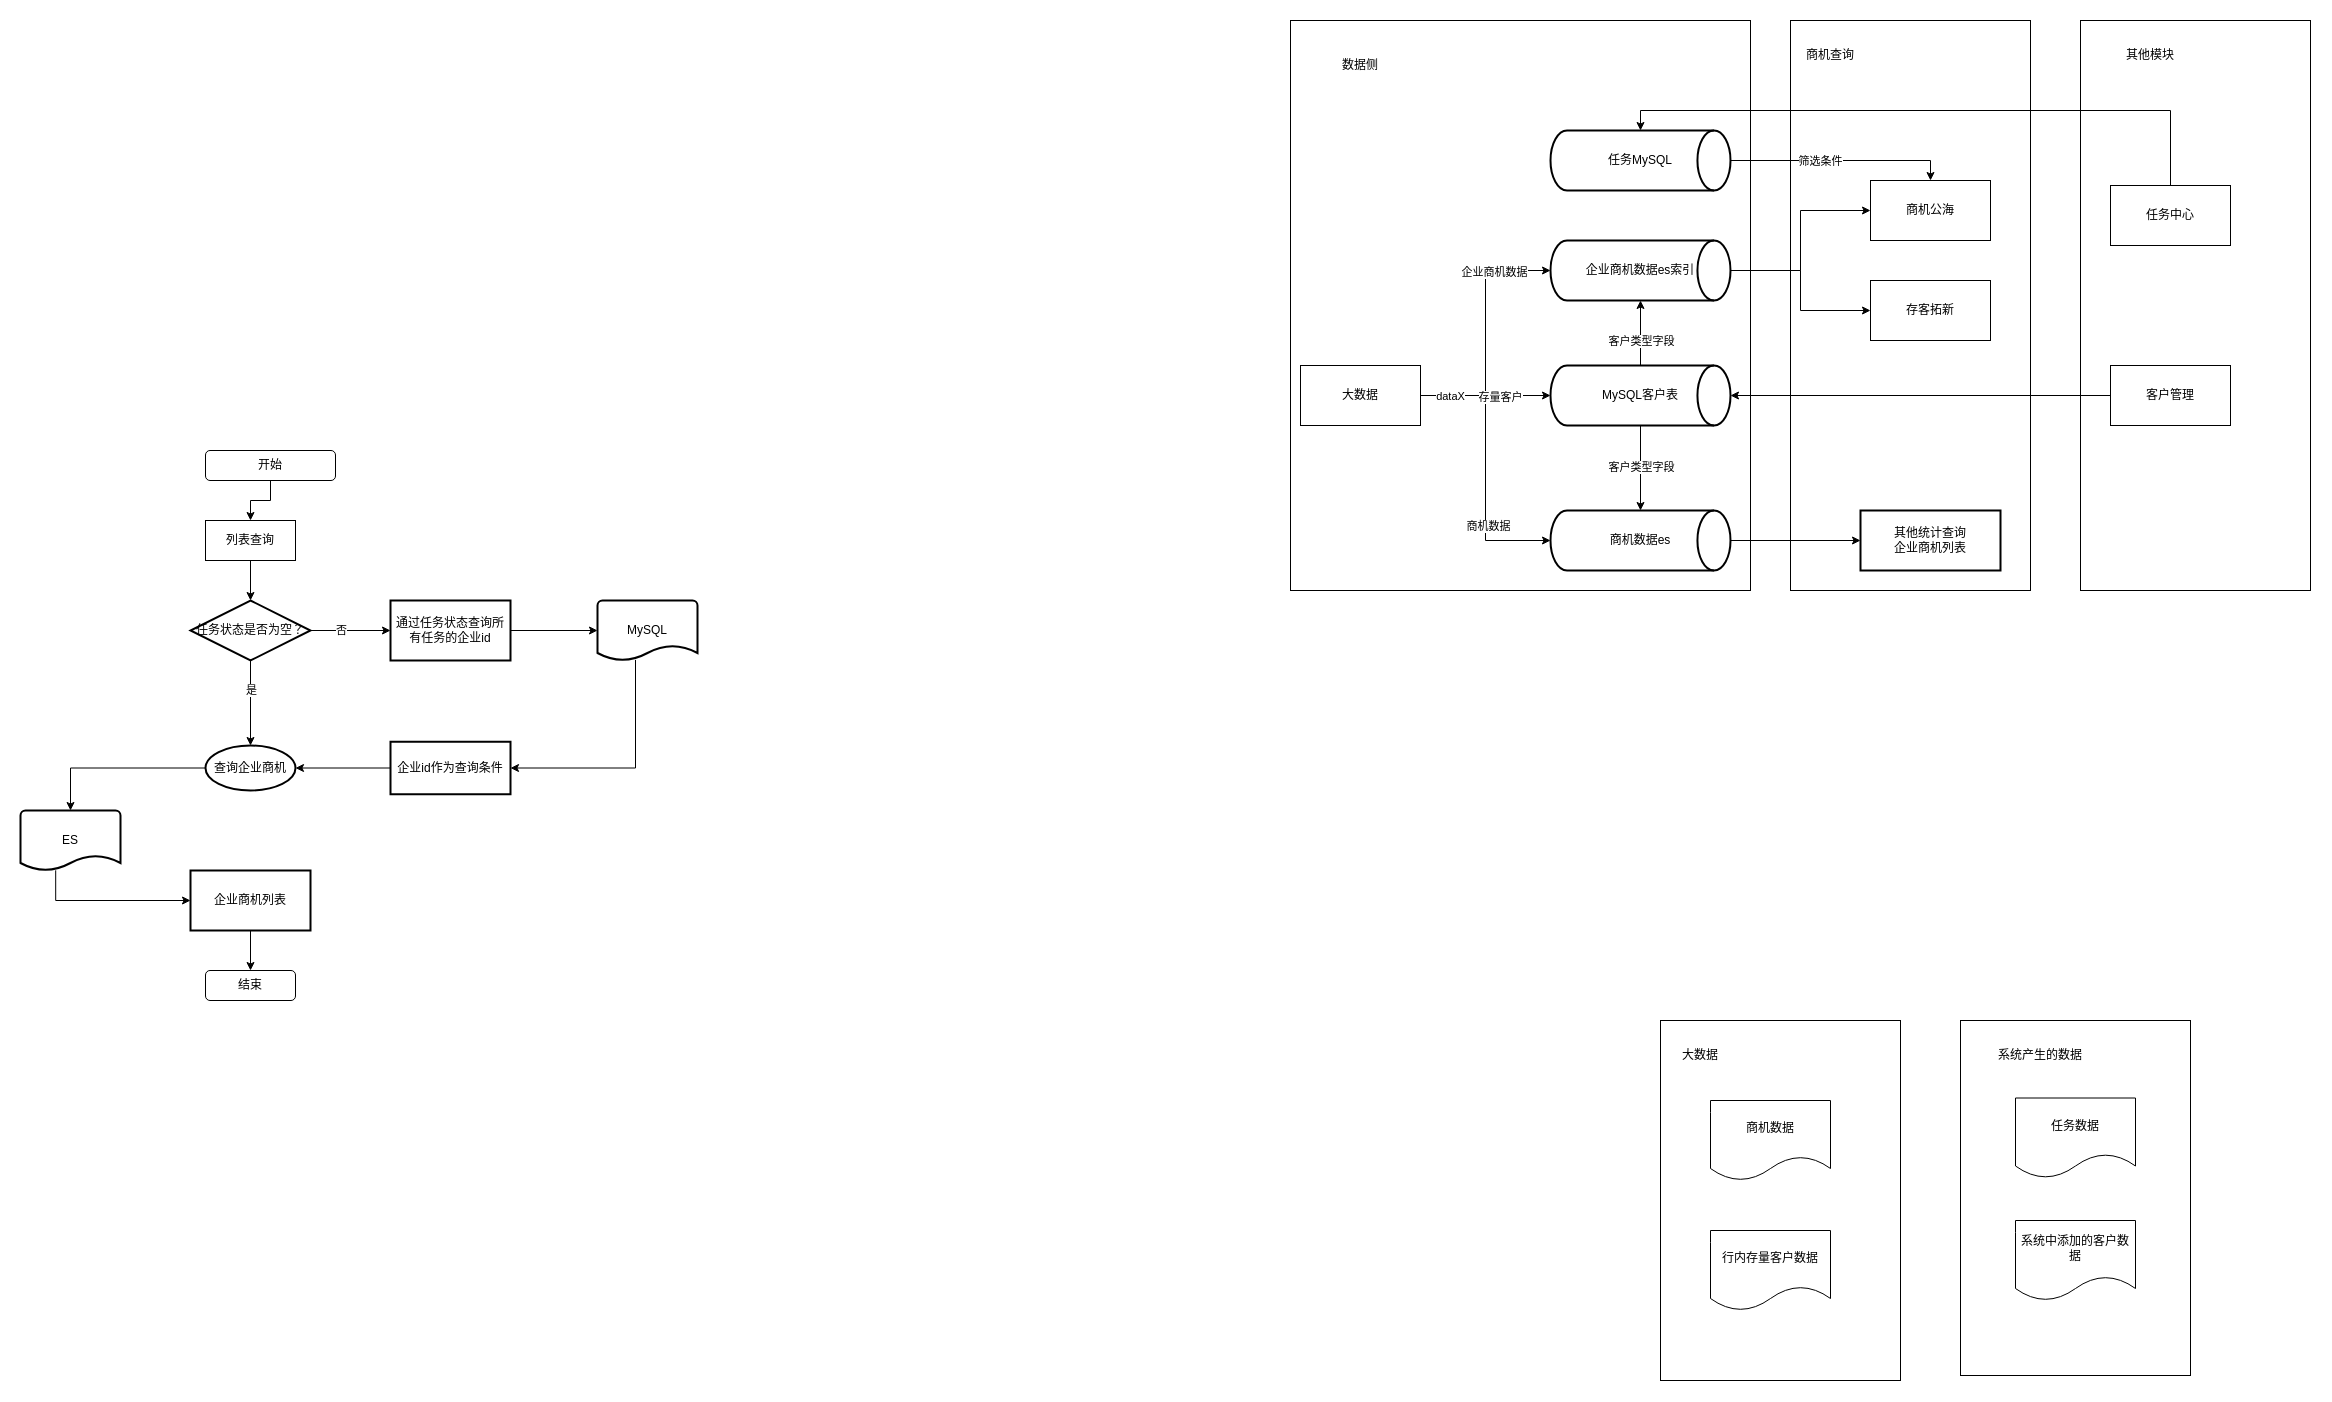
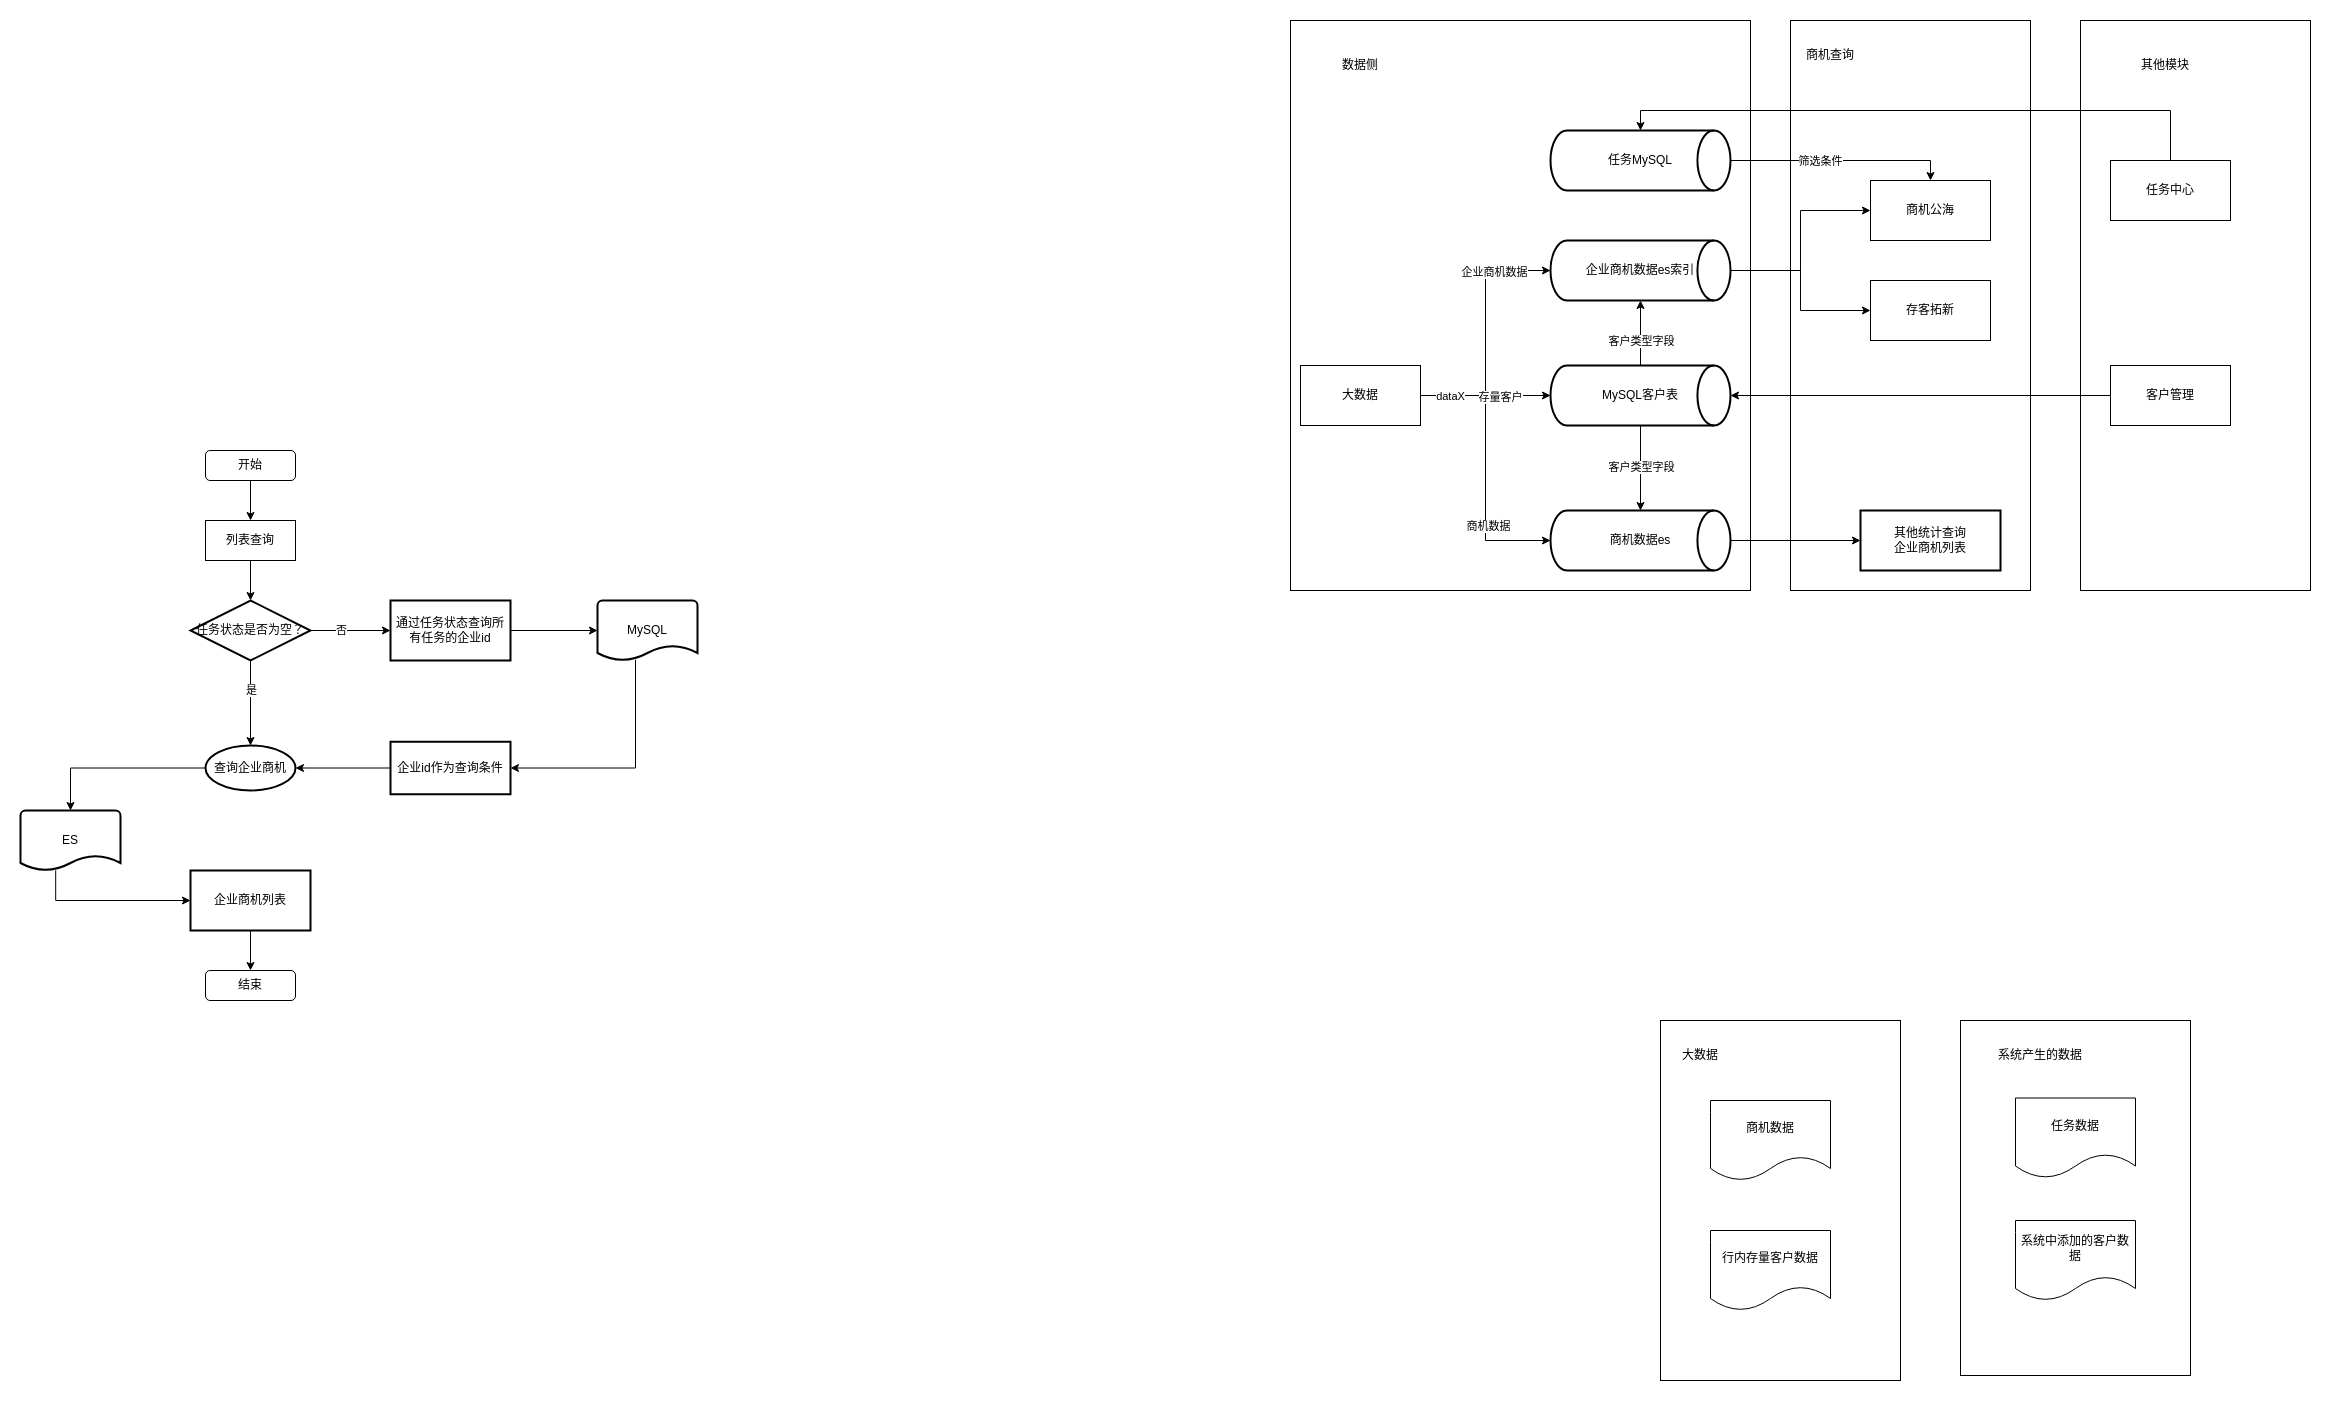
(2151, 56) -> (2166, 66)
(2171, 216) -> (2171, 191)
(271, 466) -> (251, 466)
